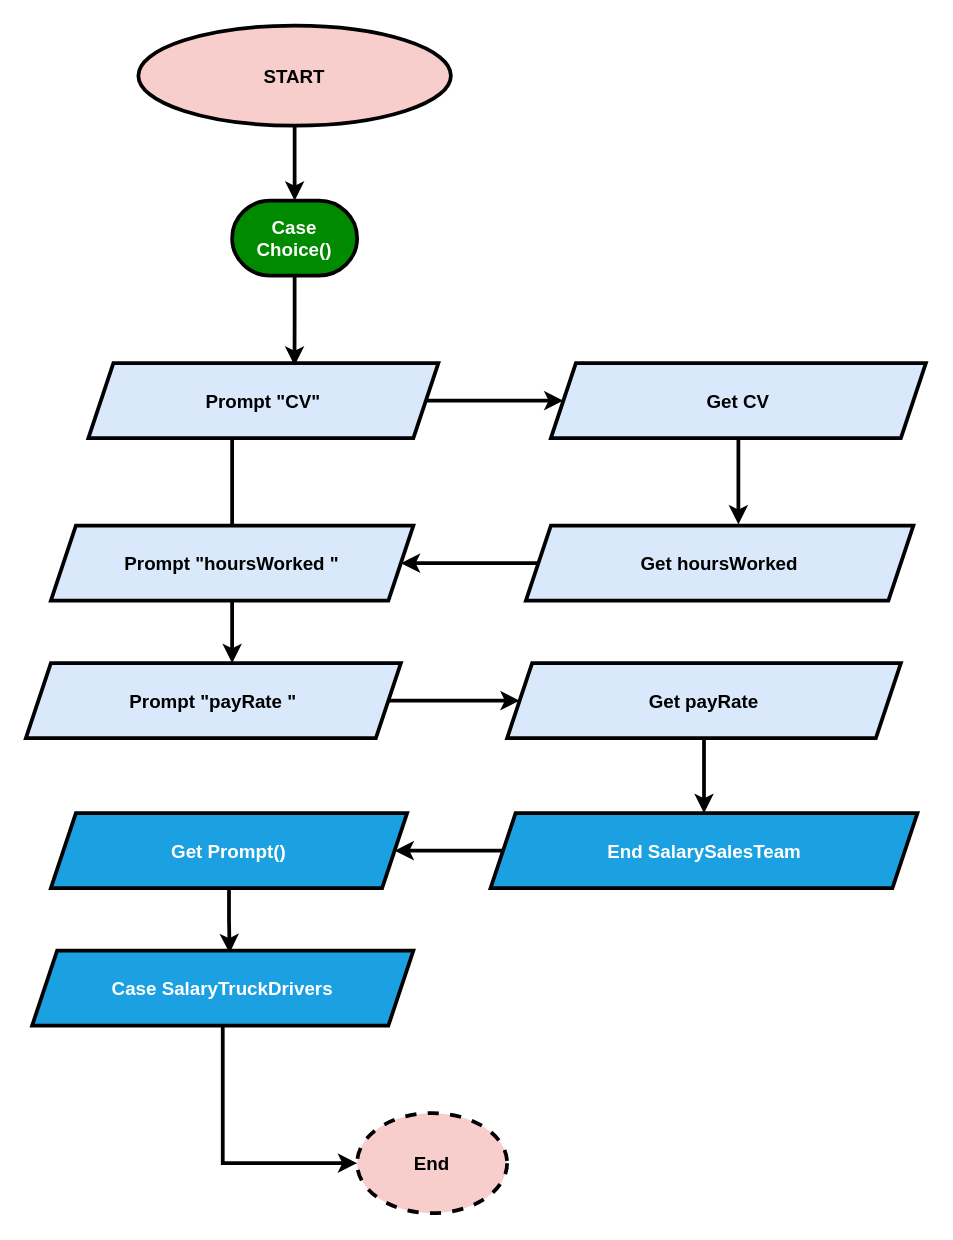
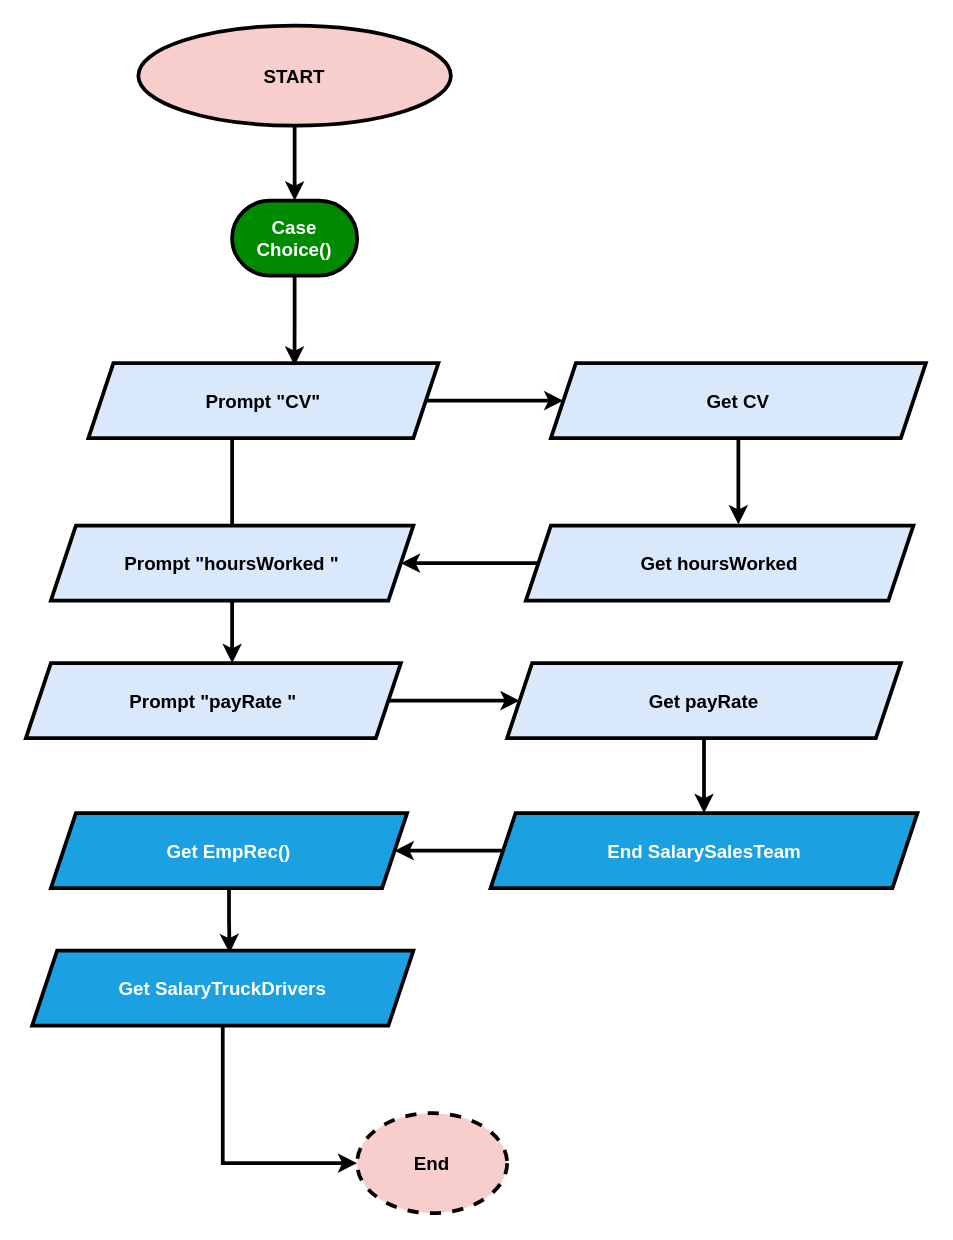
(229, 851) -> (229, 851)
(223, 988) -> (223, 988)
